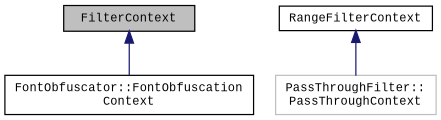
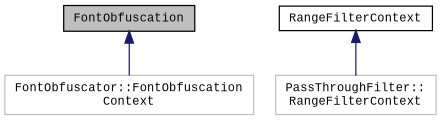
(129, 18) -> (129, 18)
(129, 95) -> (129, 95)
(356, 95) -> (356, 95)
